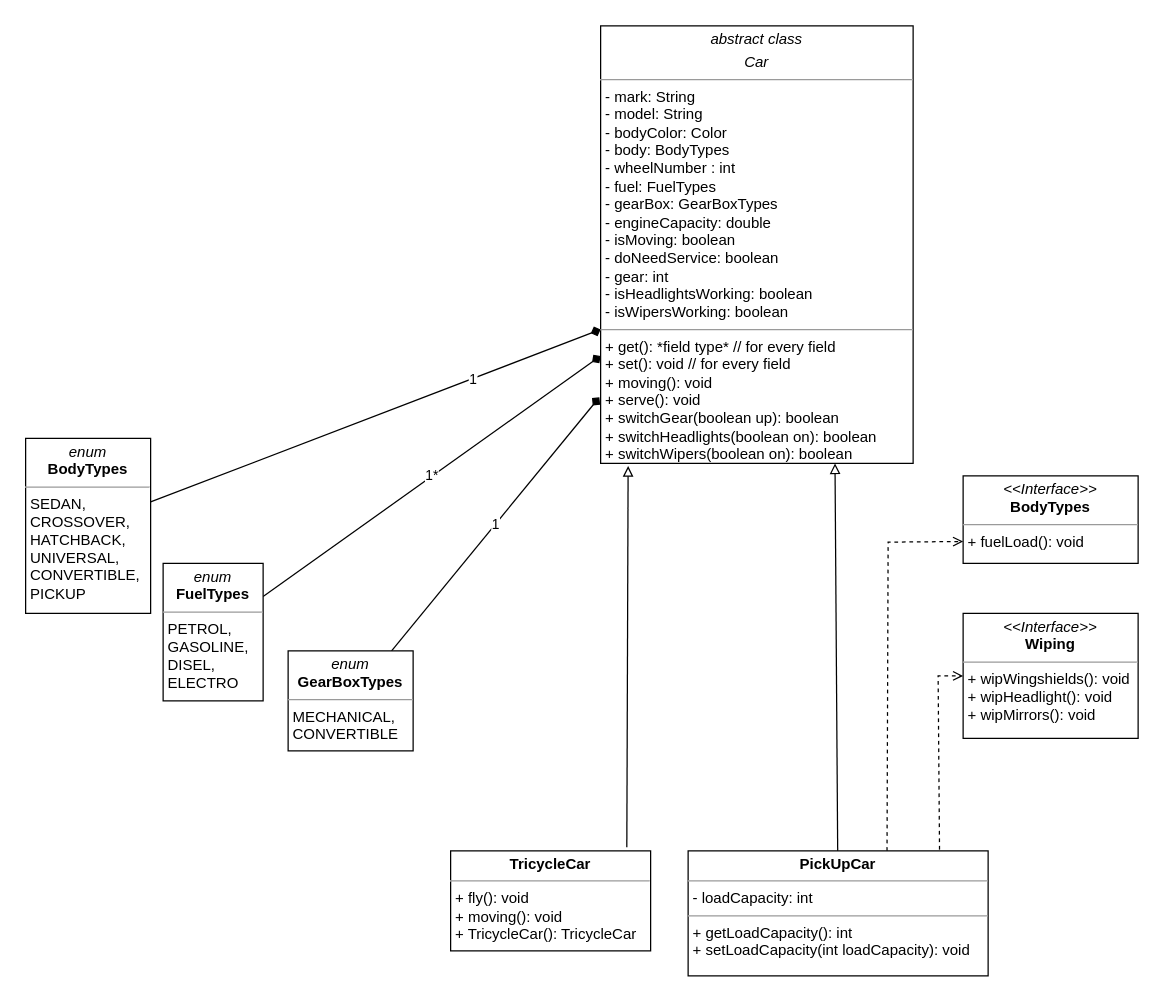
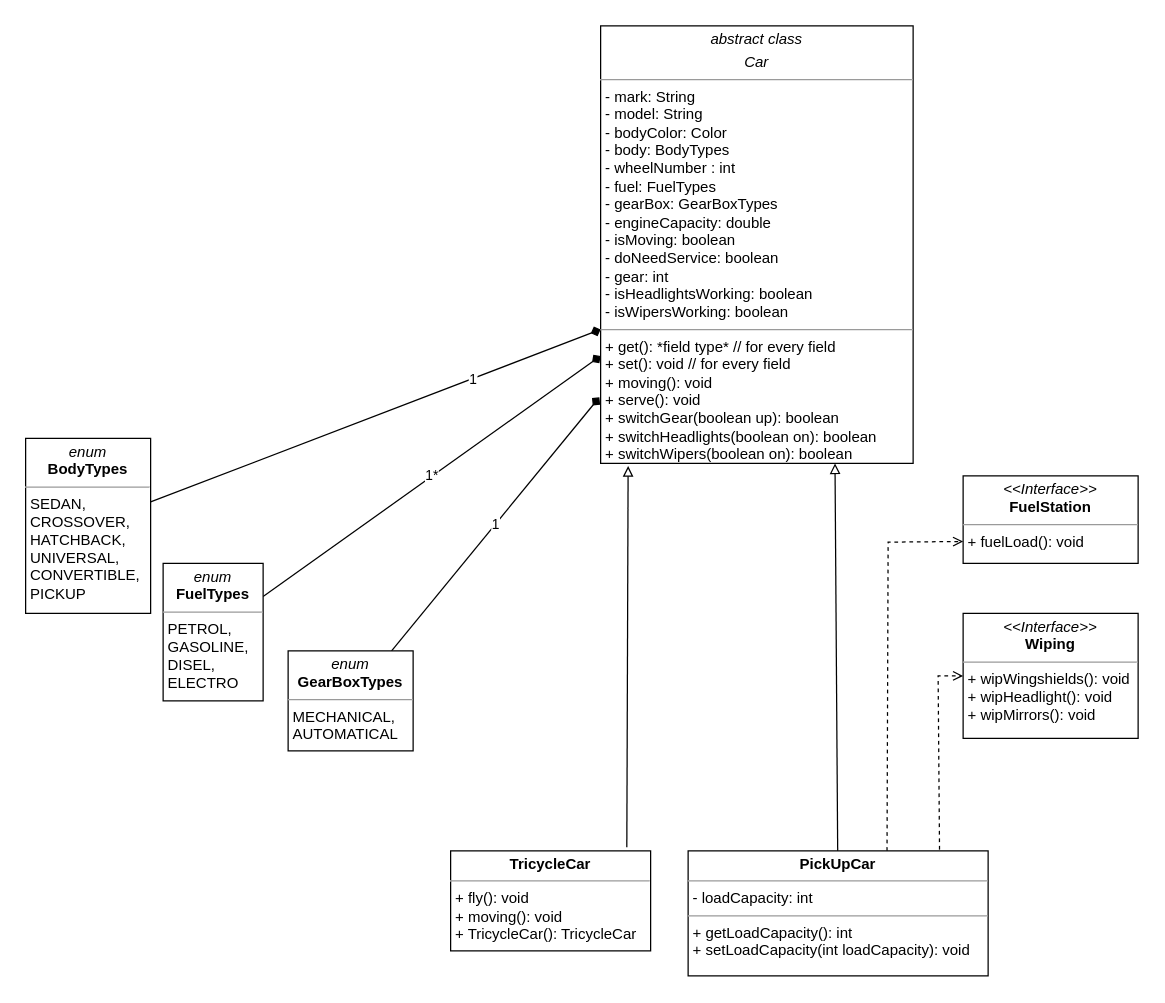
(1029, 503) -> (1029, 503)
(339, 687) -> (339, 687)
